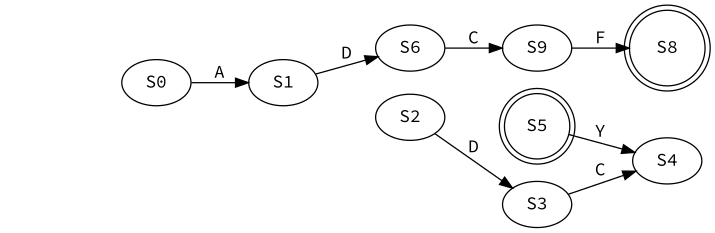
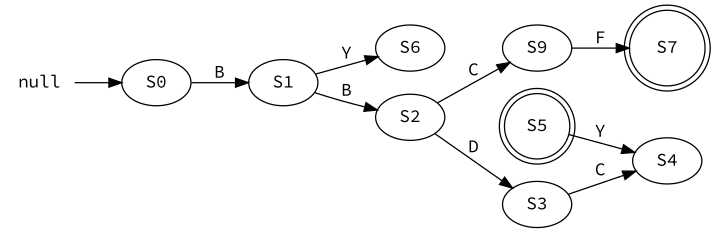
(467, 48) -> (468, 86)
(667, 48) -> (667, 48)
(347, 54) -> (347, 54)
(220, 73) -> (220, 73)
none -> (40, 83)
none -> (340, 100)
